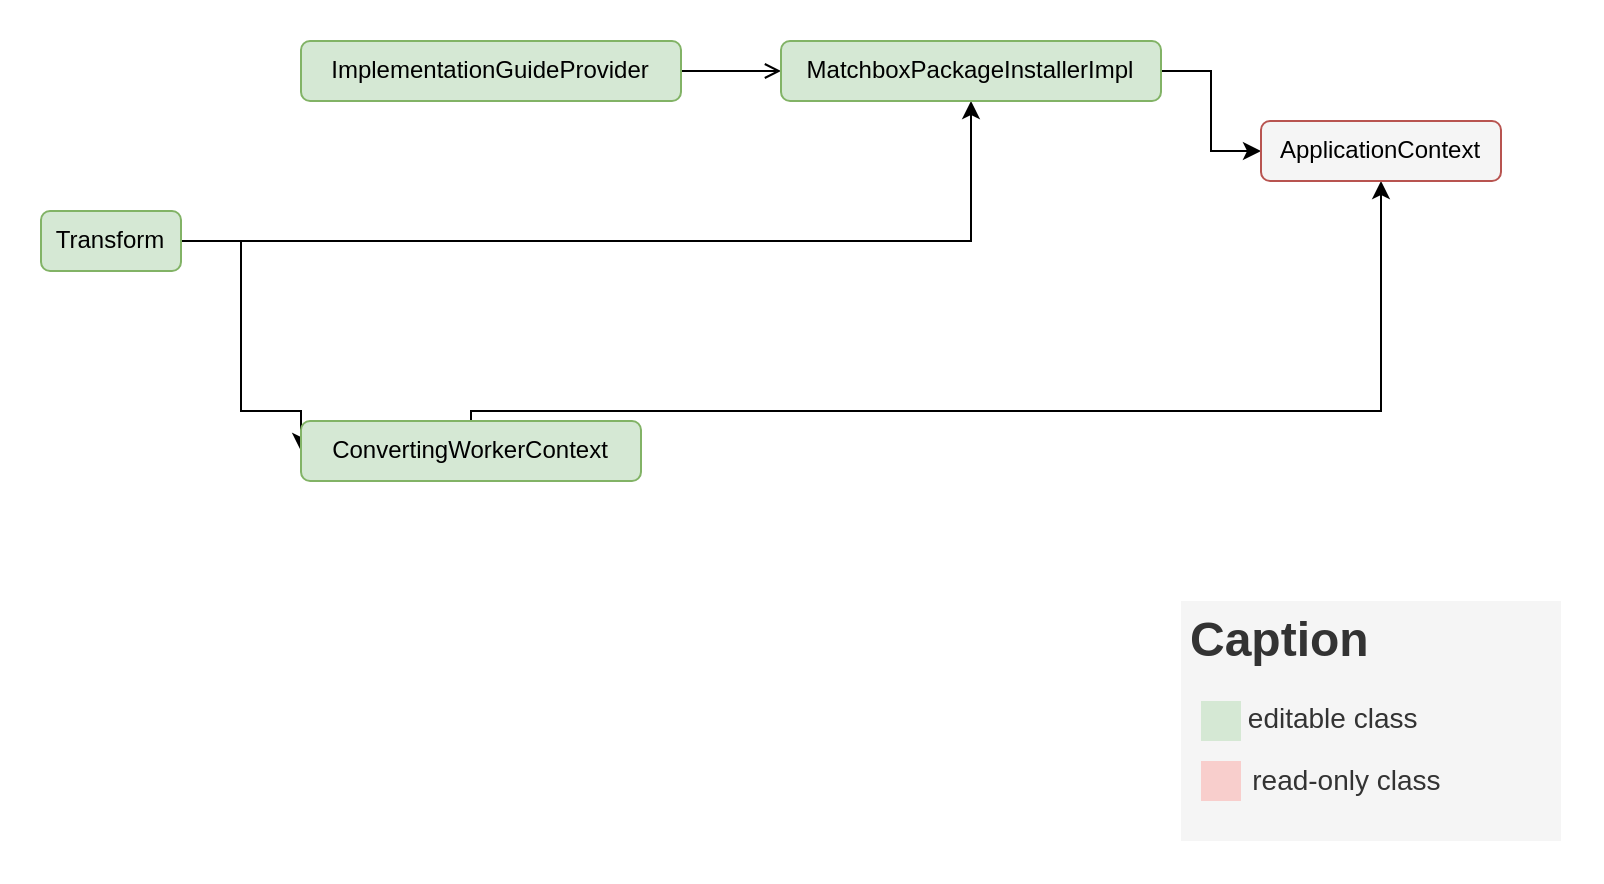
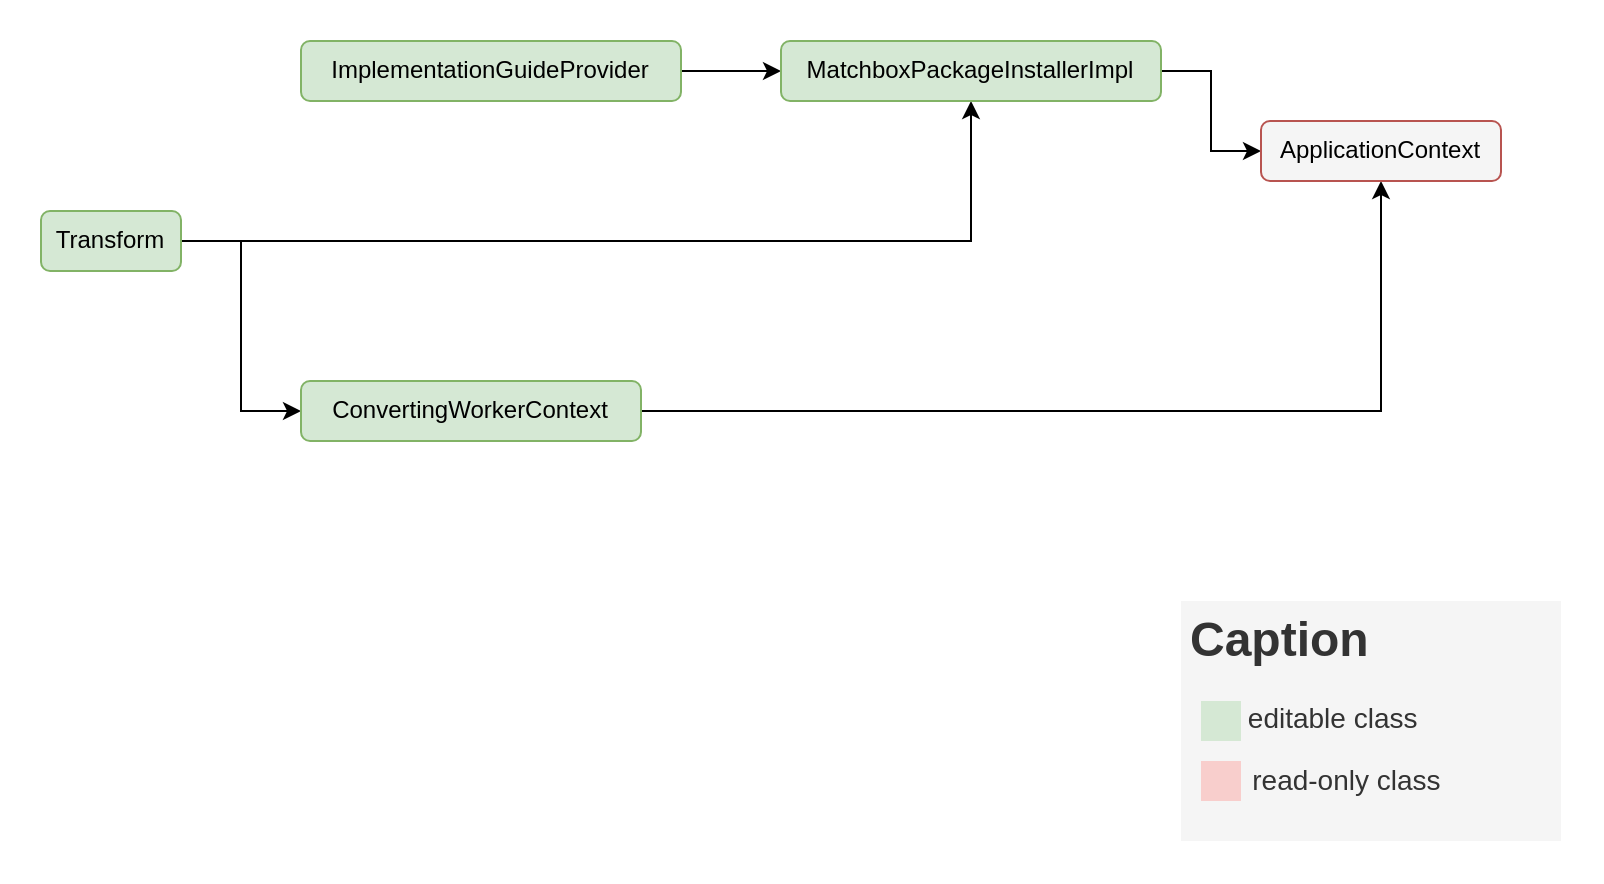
(768, 71) -> (766, 71)
(471, 451) -> (471, 411)
